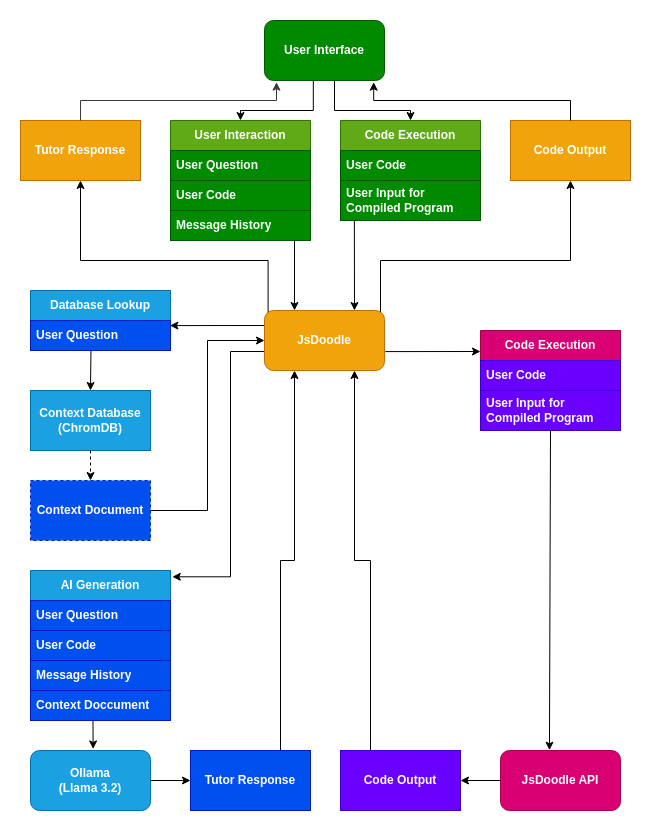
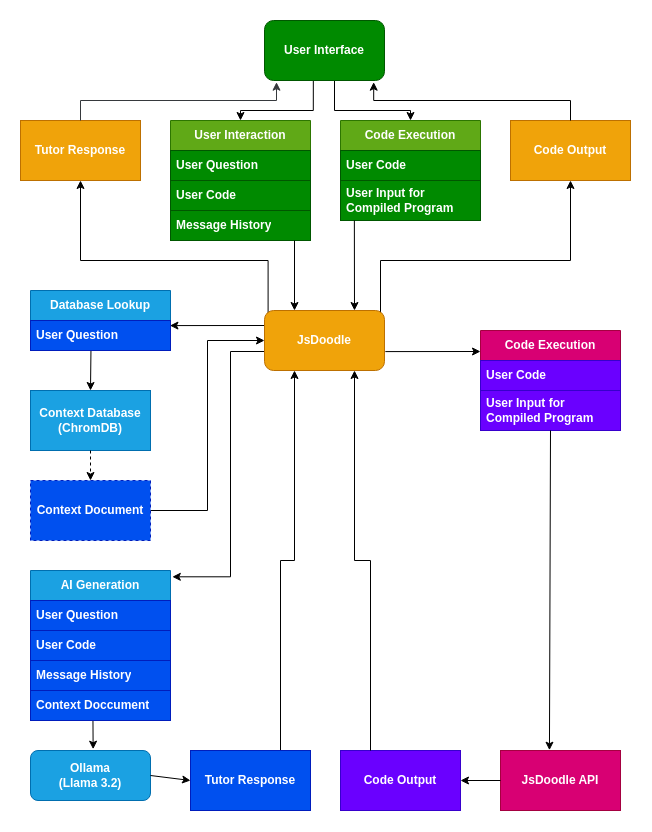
(91, 781) -> (91, 776)
(561, 781) -> (561, 781)
